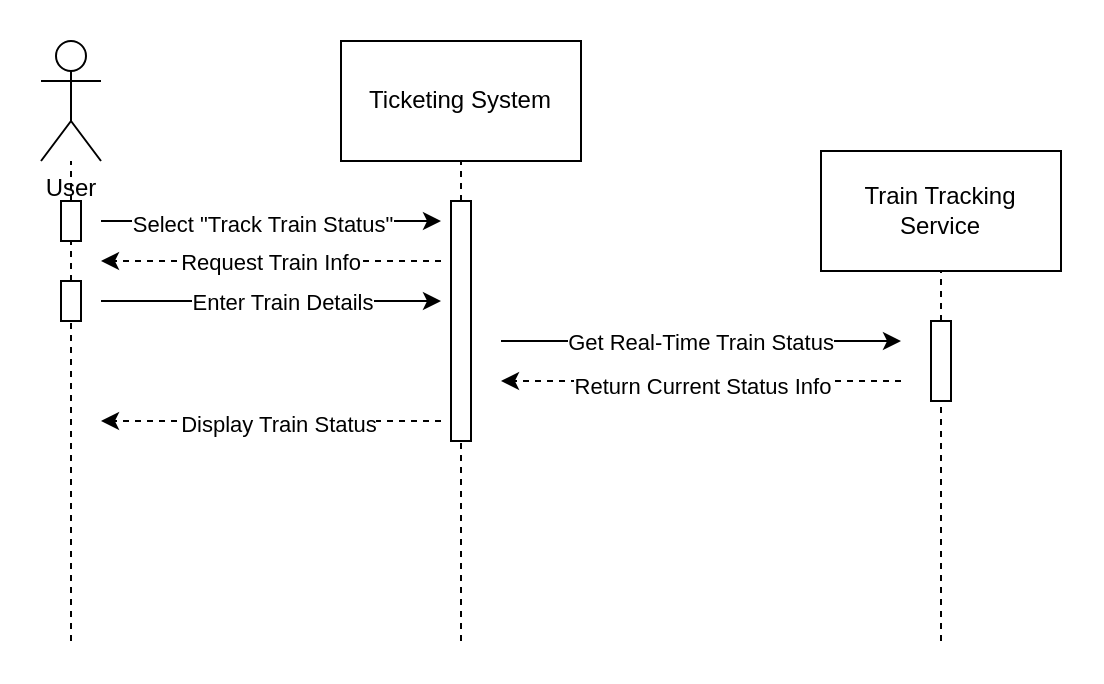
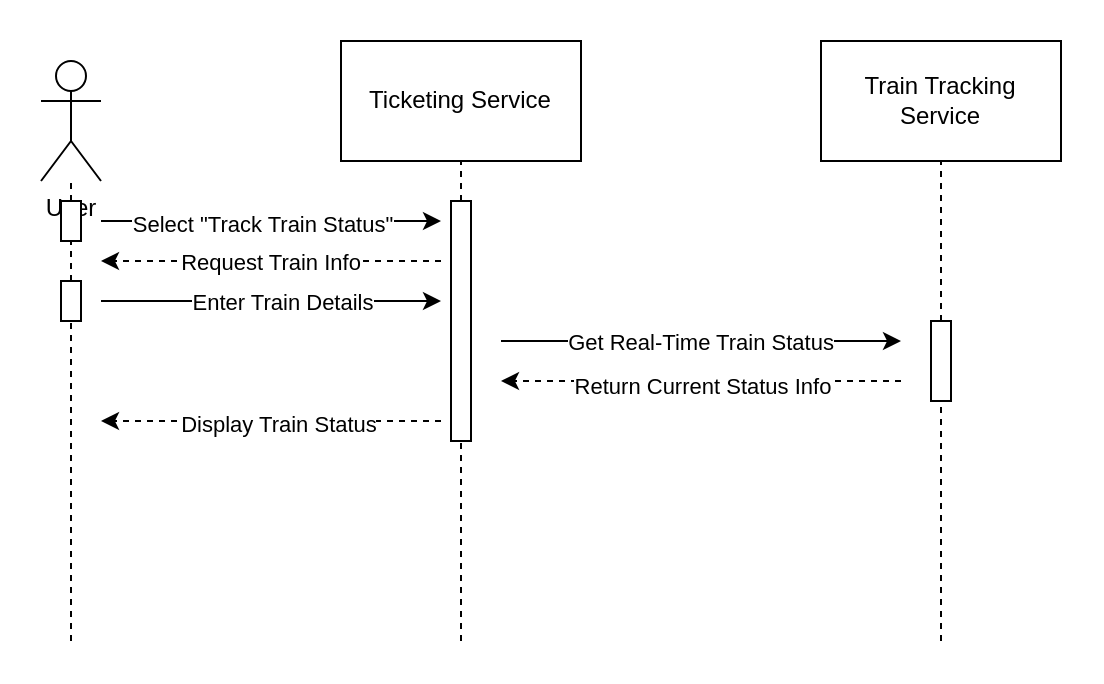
(71, 101) -> (71, 121)
(461, 101) -> (461, 101)
(941, 211) -> (941, 101)
